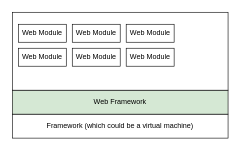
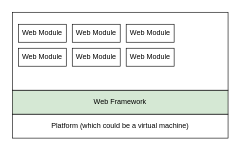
(120, 126) -> (120, 126)
